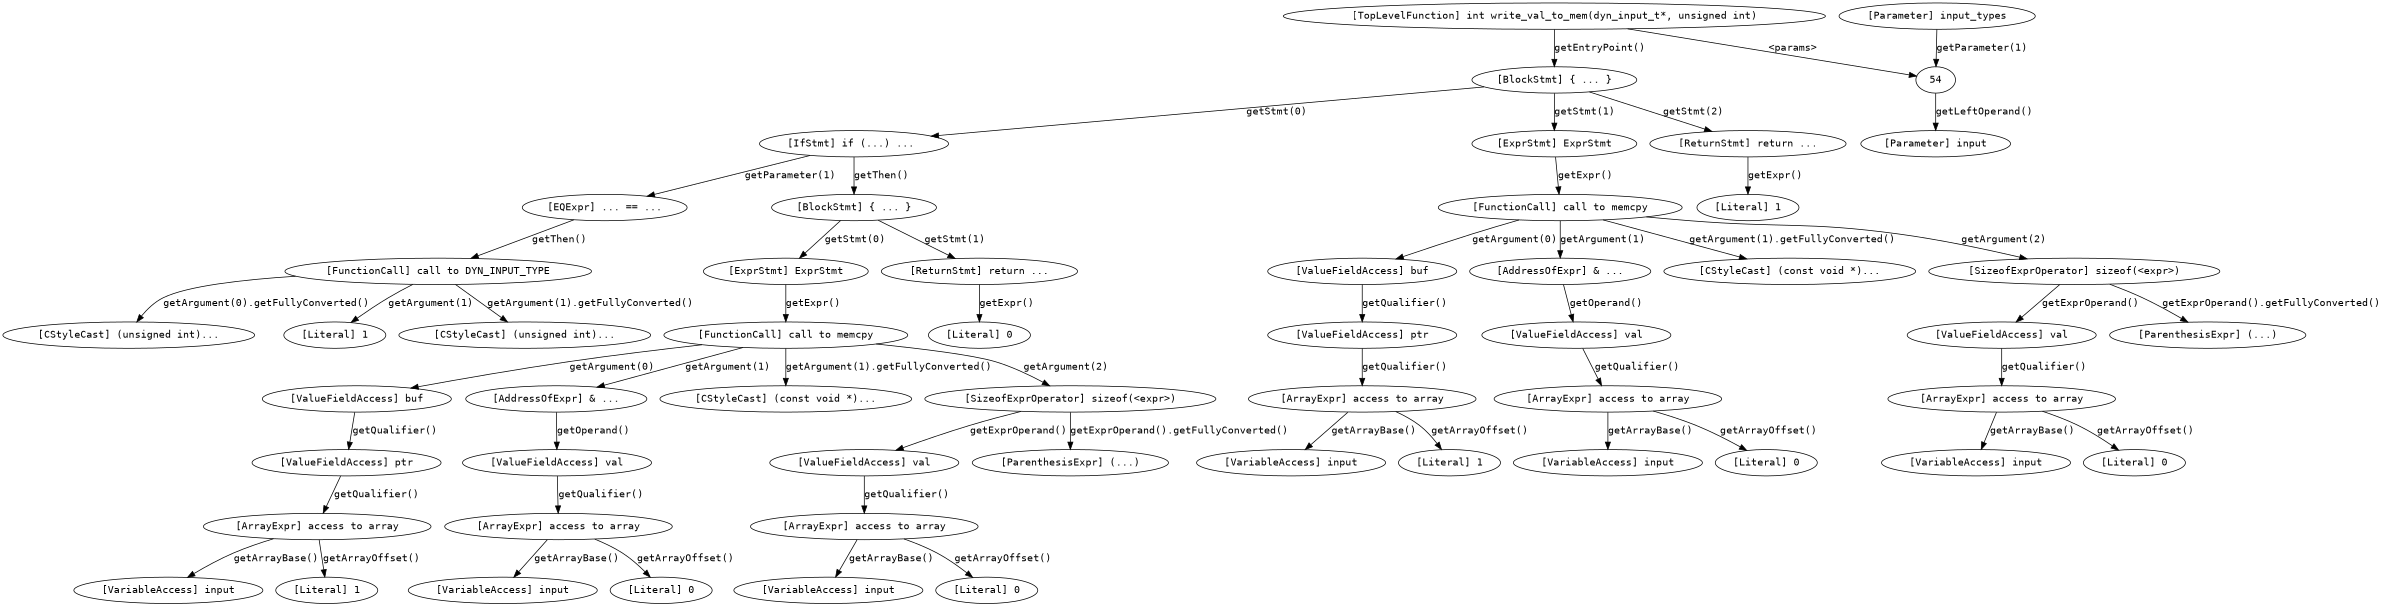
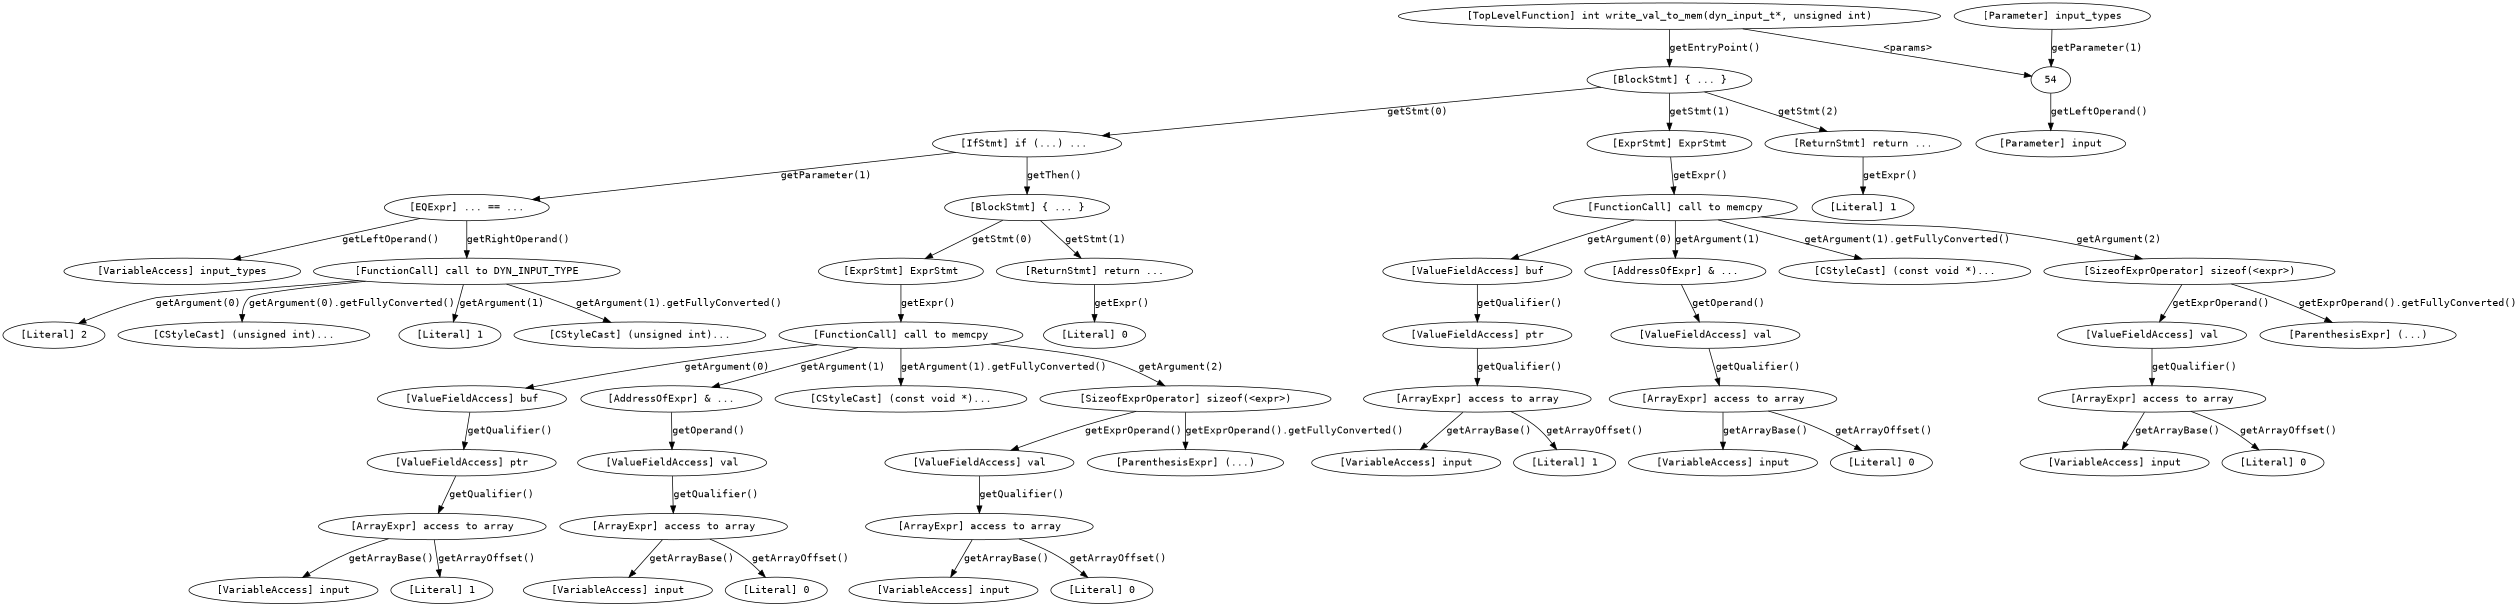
(560, 239) -> (518, 239)
none -> (182, 271)
none -> (54, 335)
